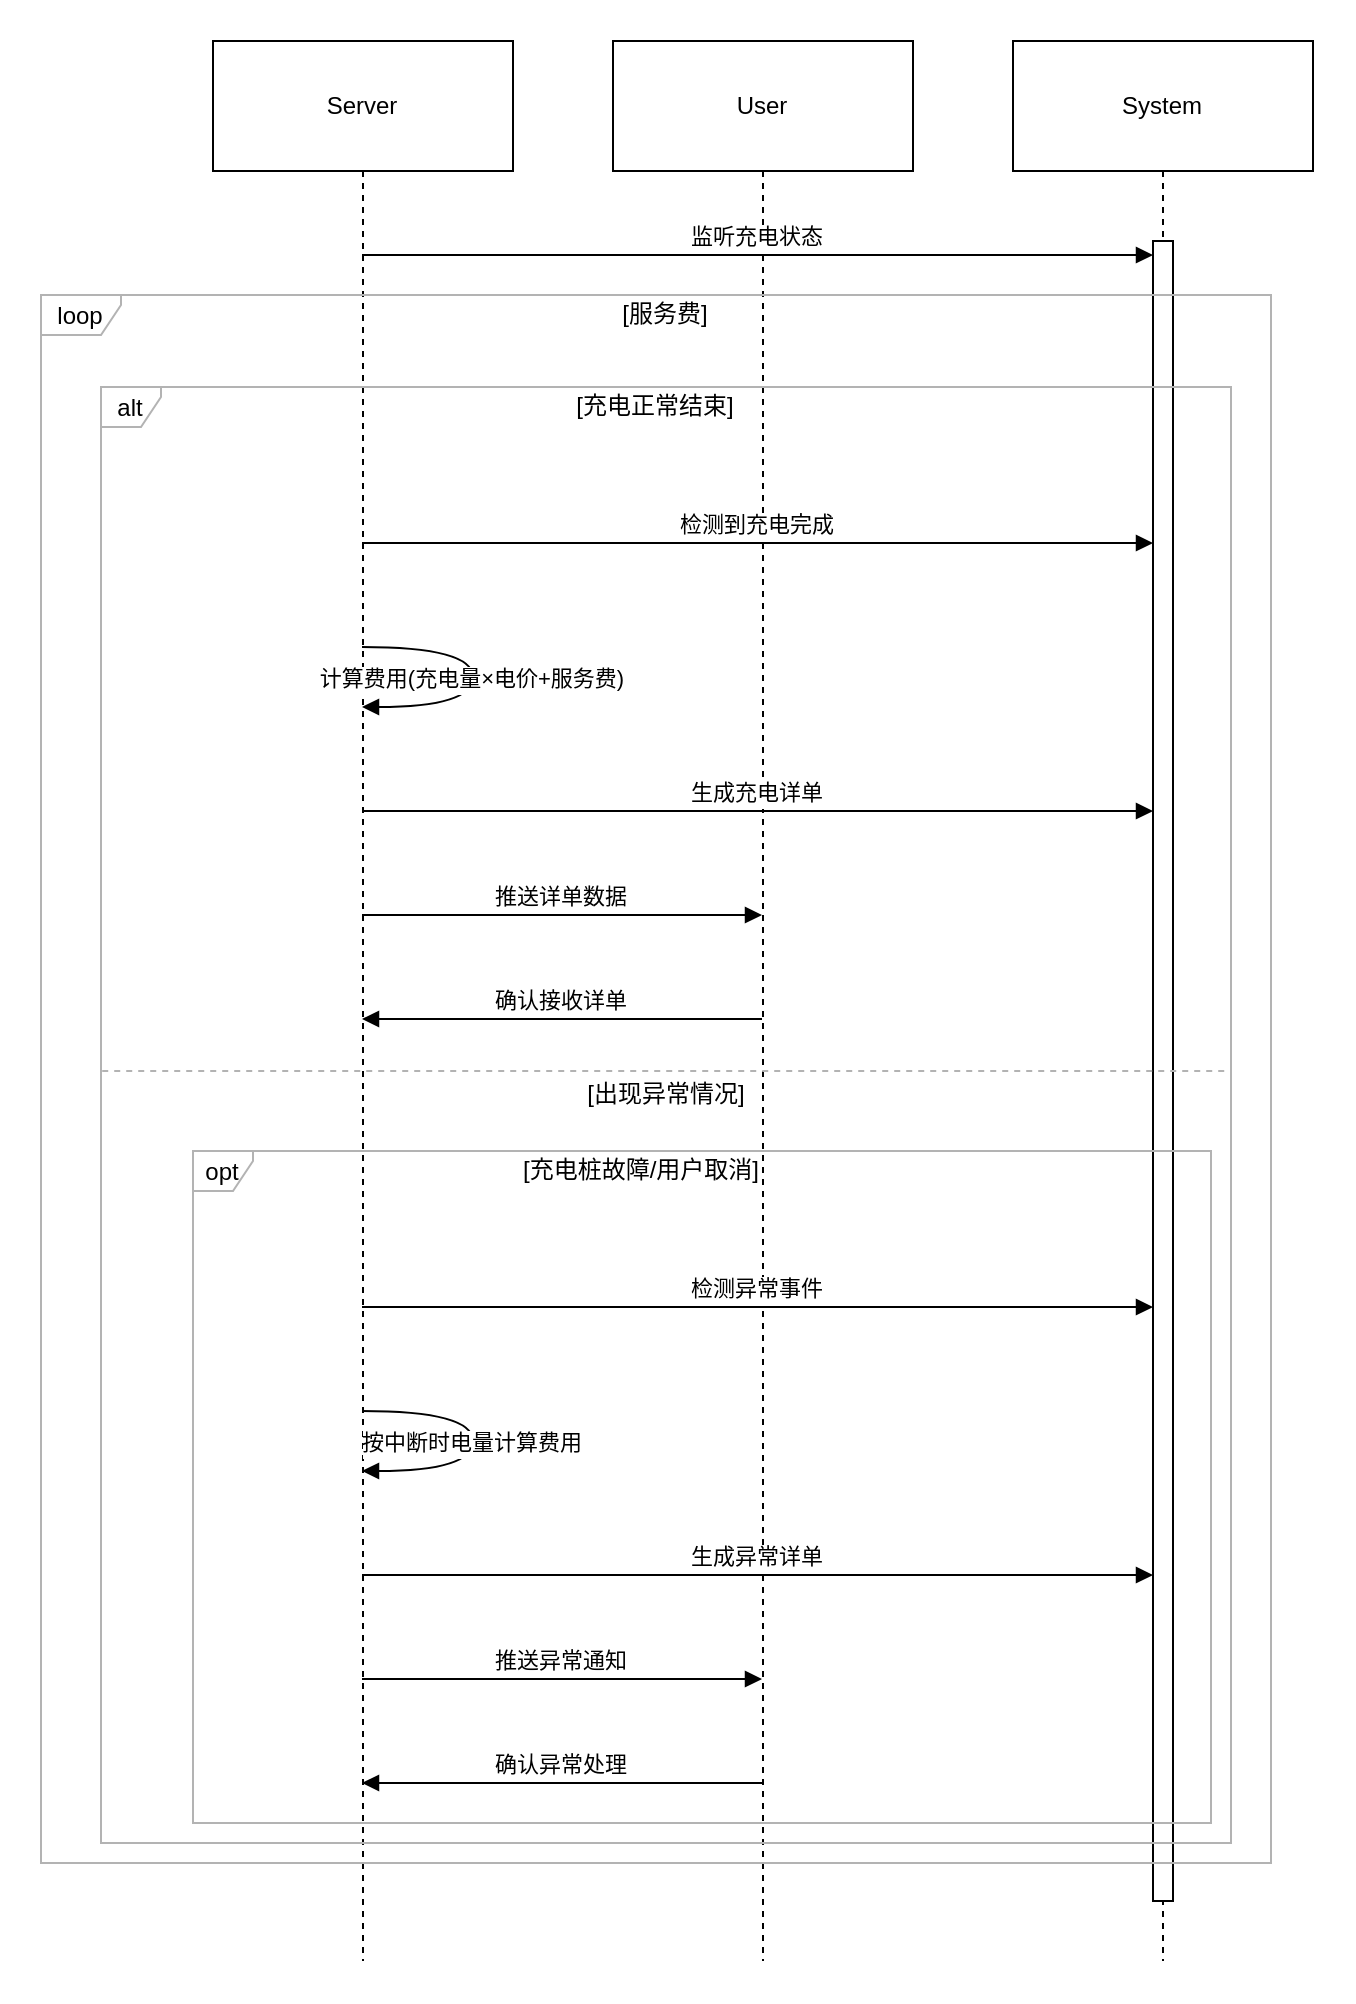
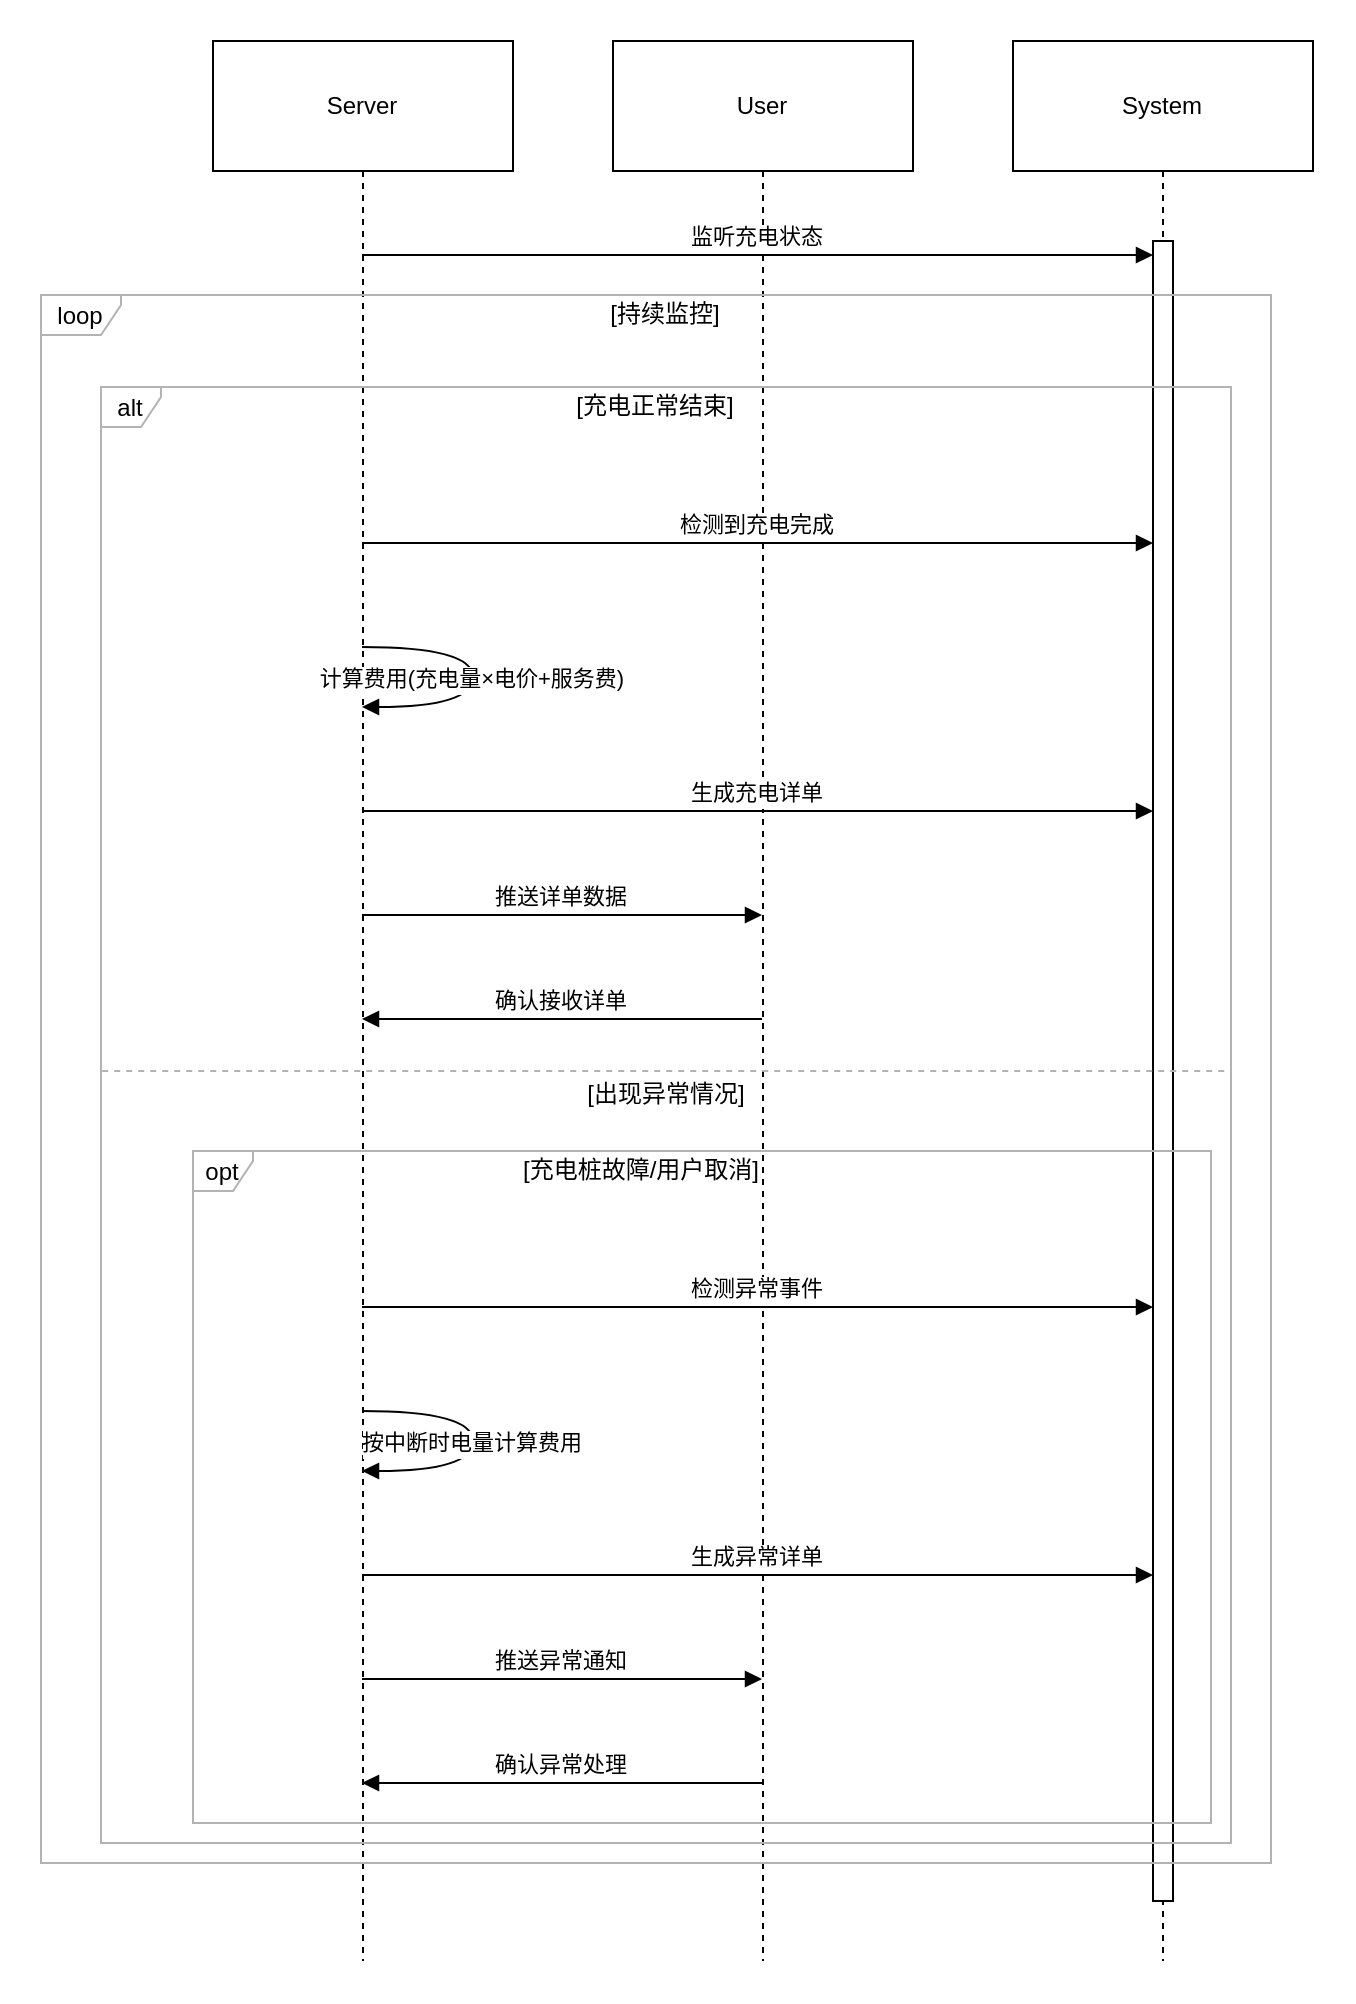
(666, 315) -> (666, 315)
